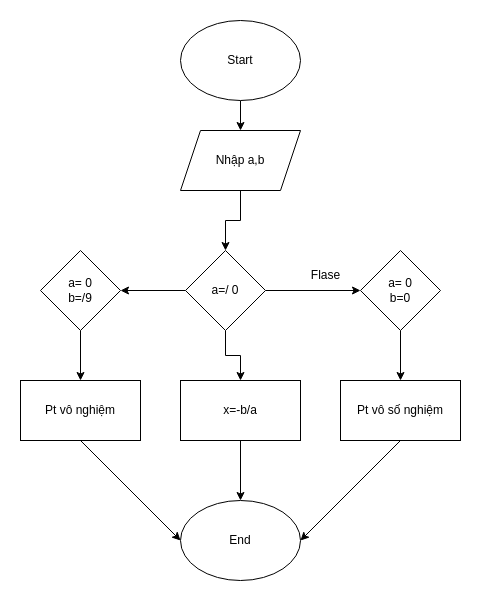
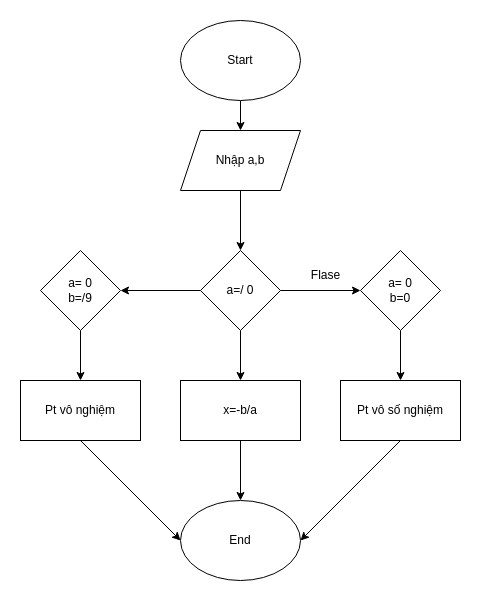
(226, 291) -> (241, 291)
